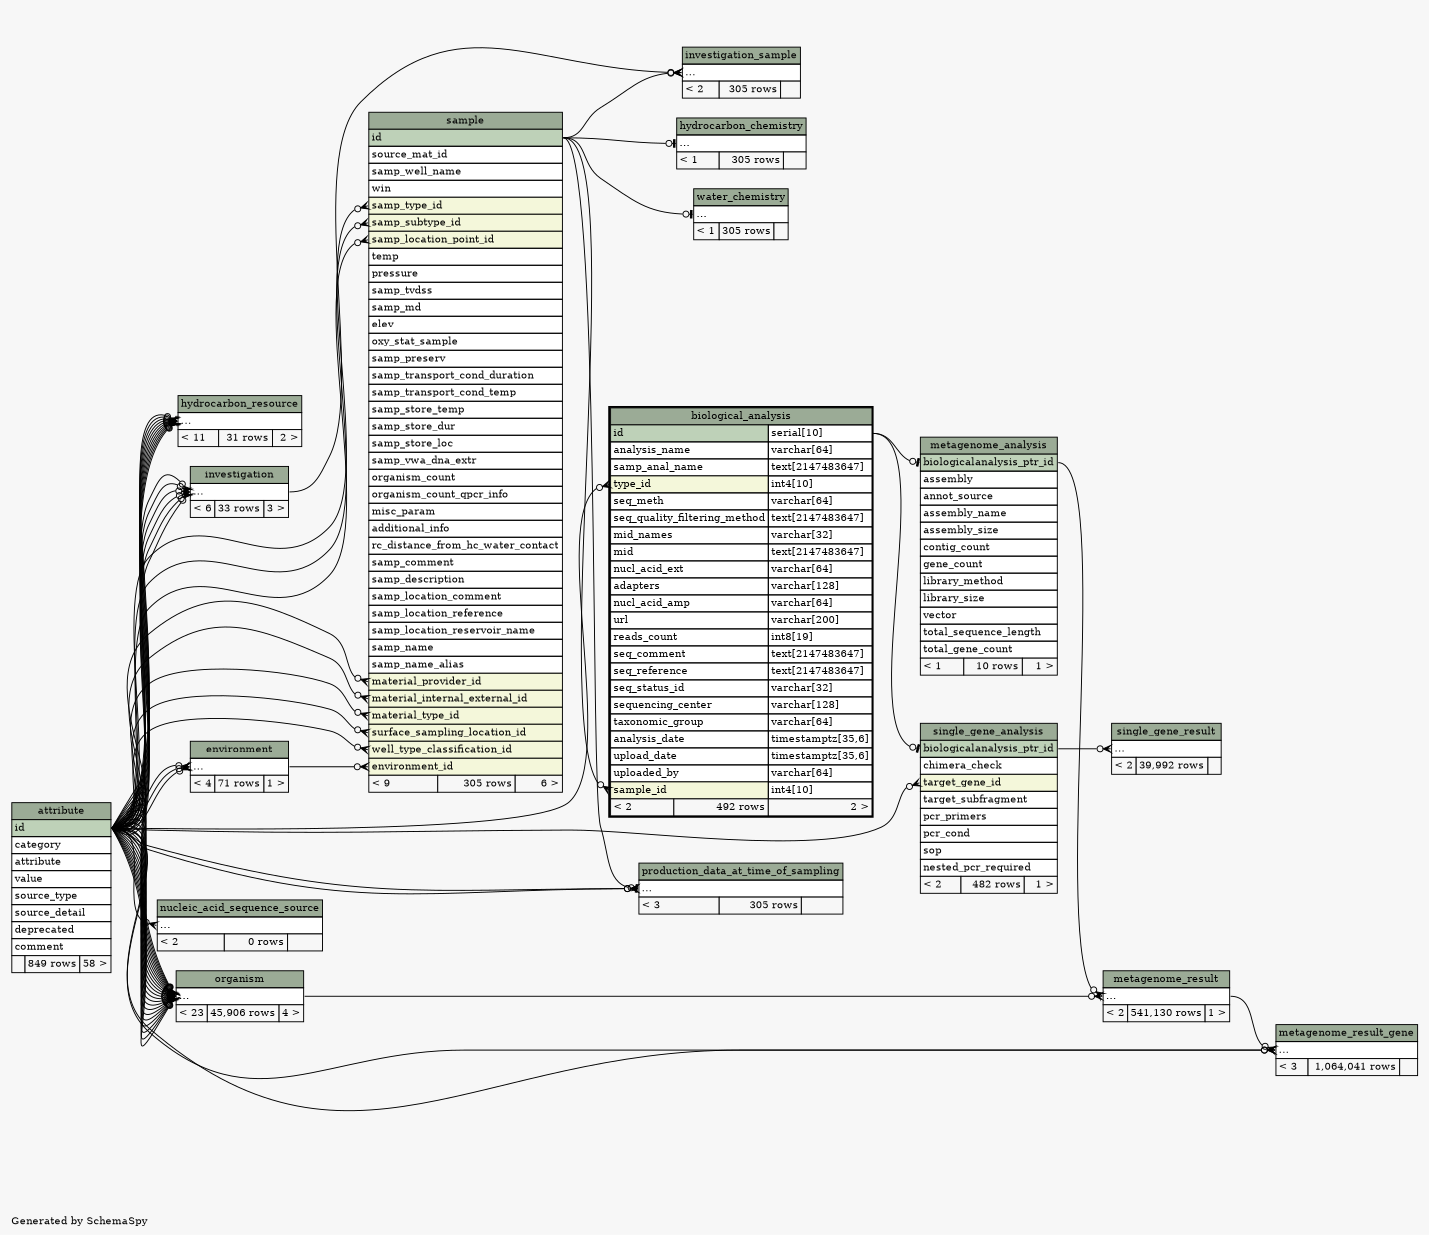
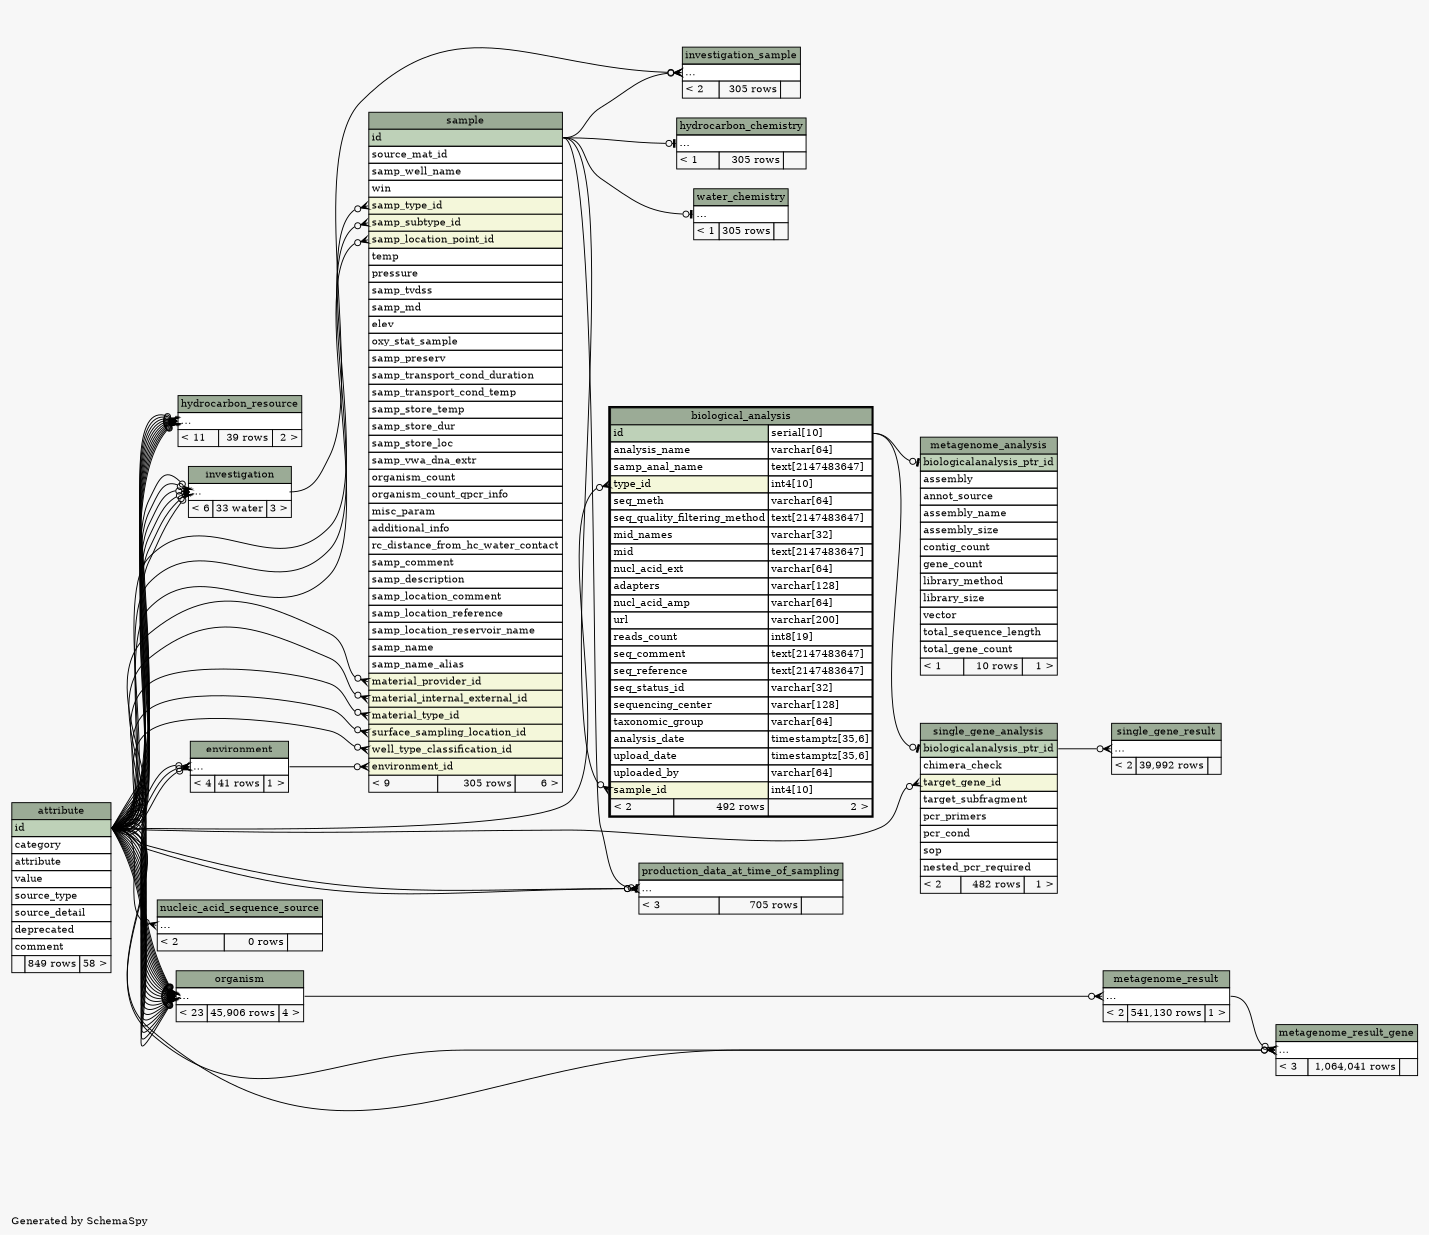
(248, 438) -> (248, 438)
(239, 509) -> (240, 509)
(1080, 723) -> none
(239, 783) -> (239, 783)
(774, 905) -> (774, 905)
